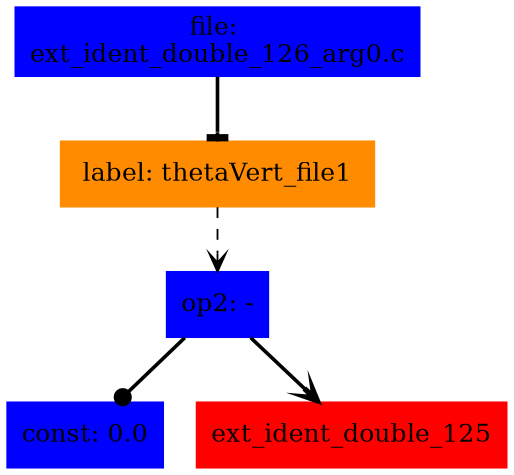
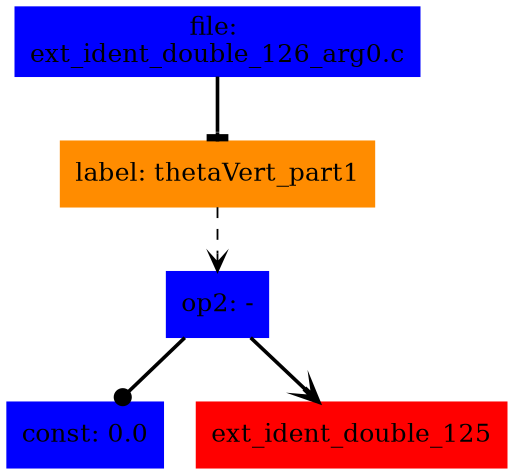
(218, 174) -> (218, 174)
